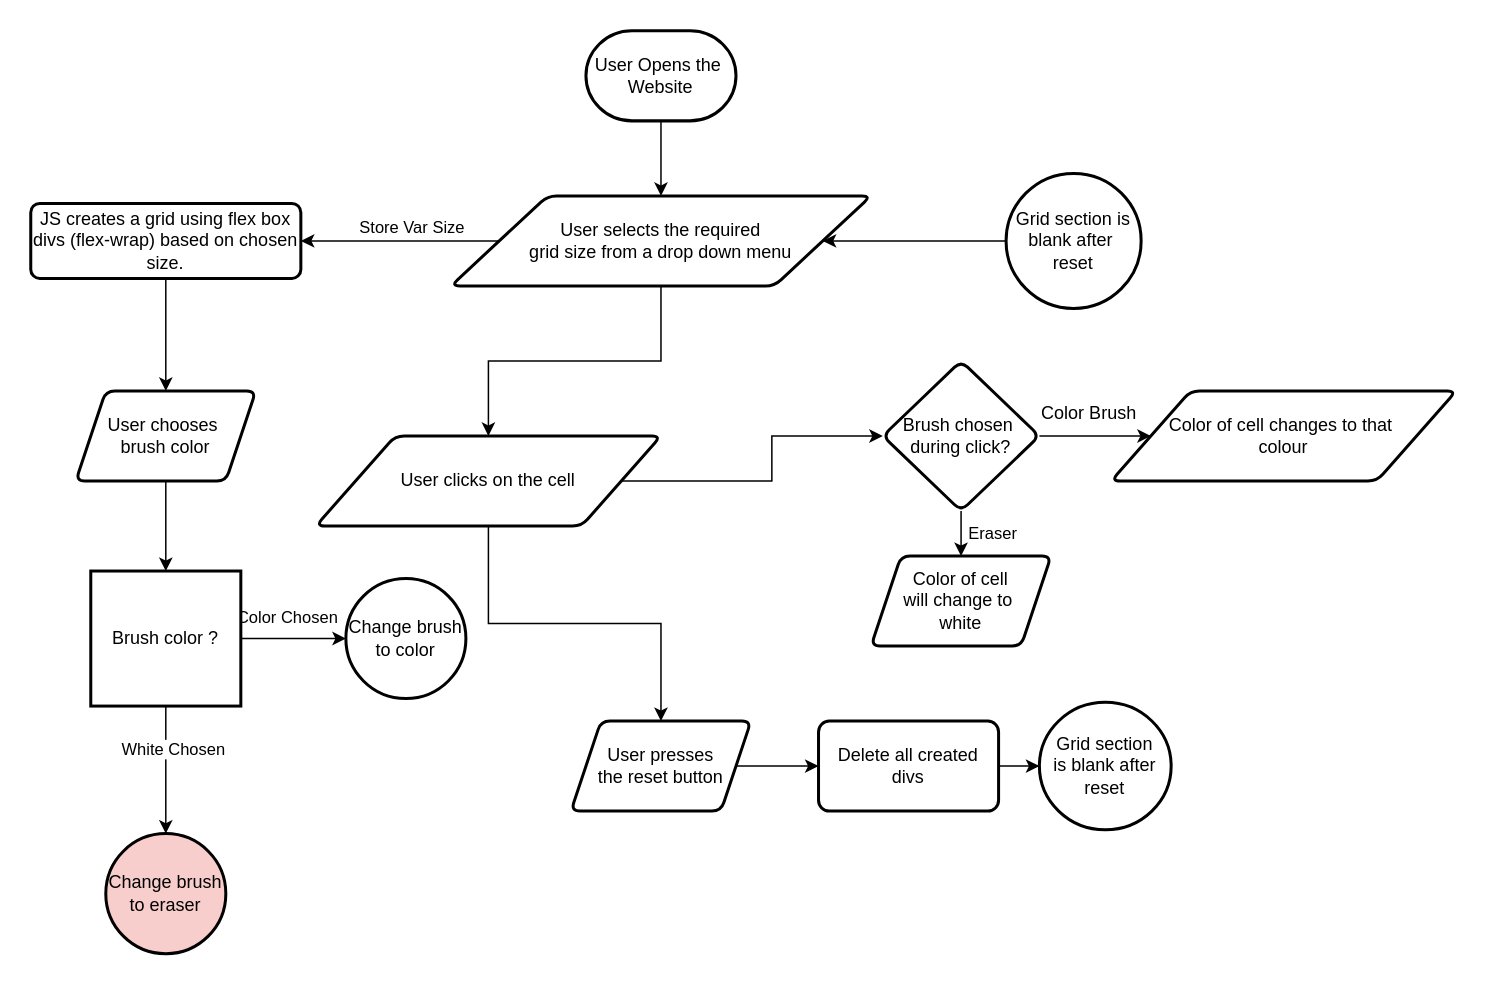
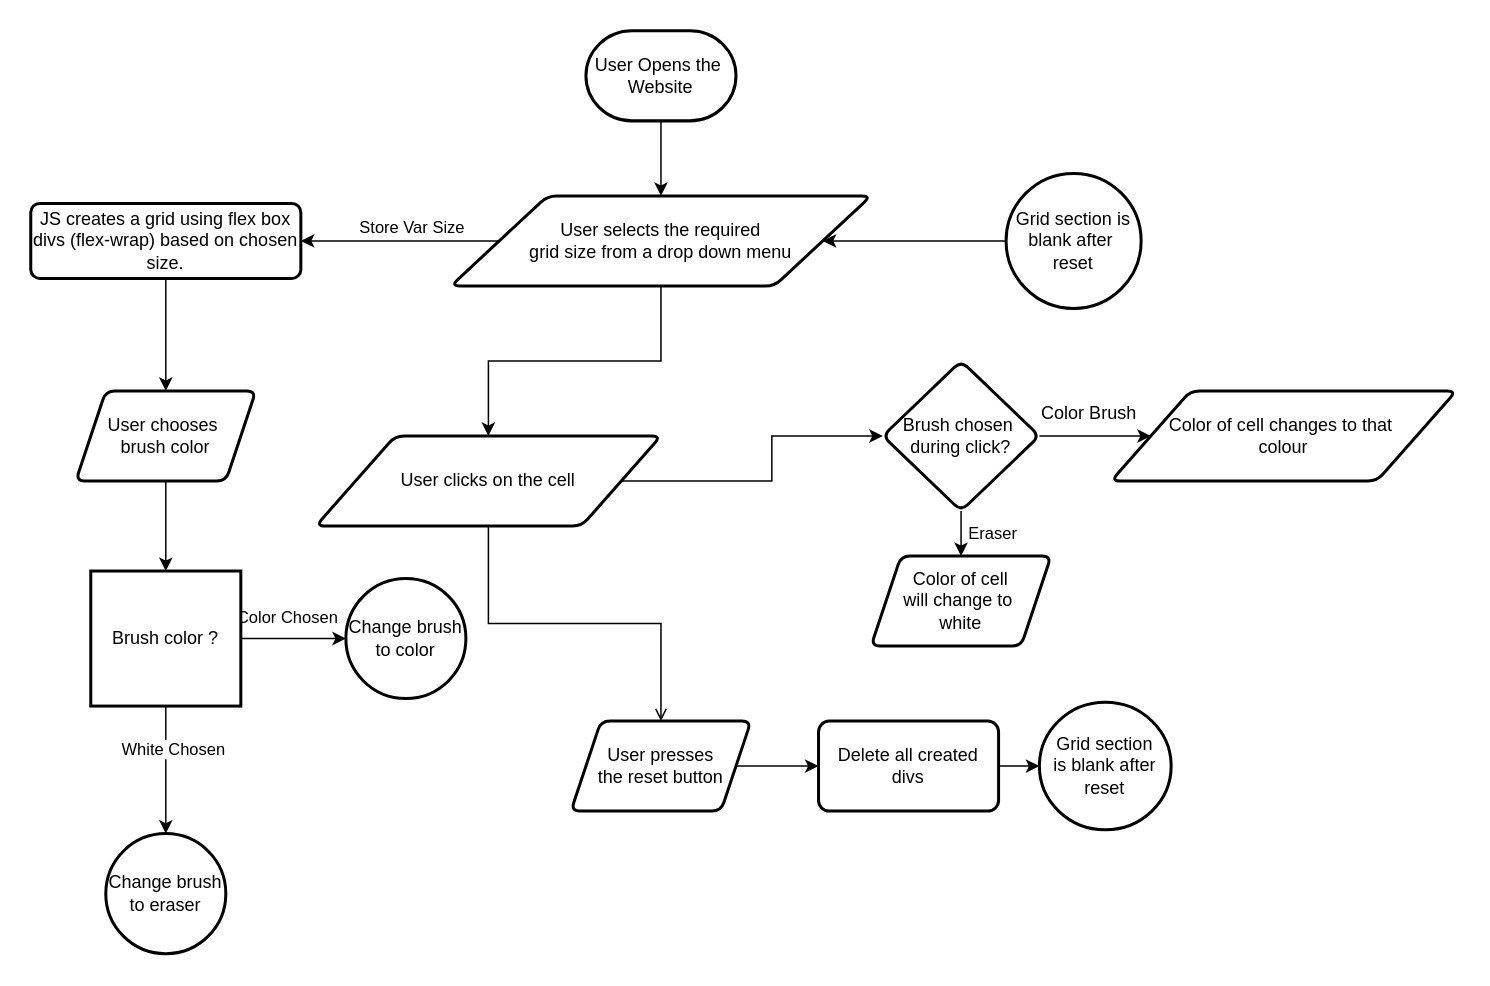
(661, 709) -> (661, 711)
(166, 893) -> (166, 893)
